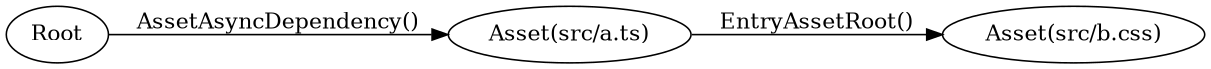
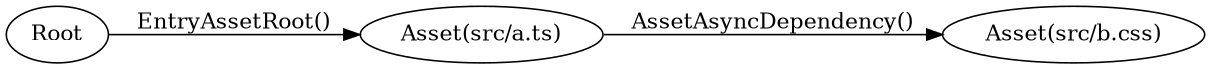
(278, 23) -> (234, 23)
(817, 23) -> (773, 23)
